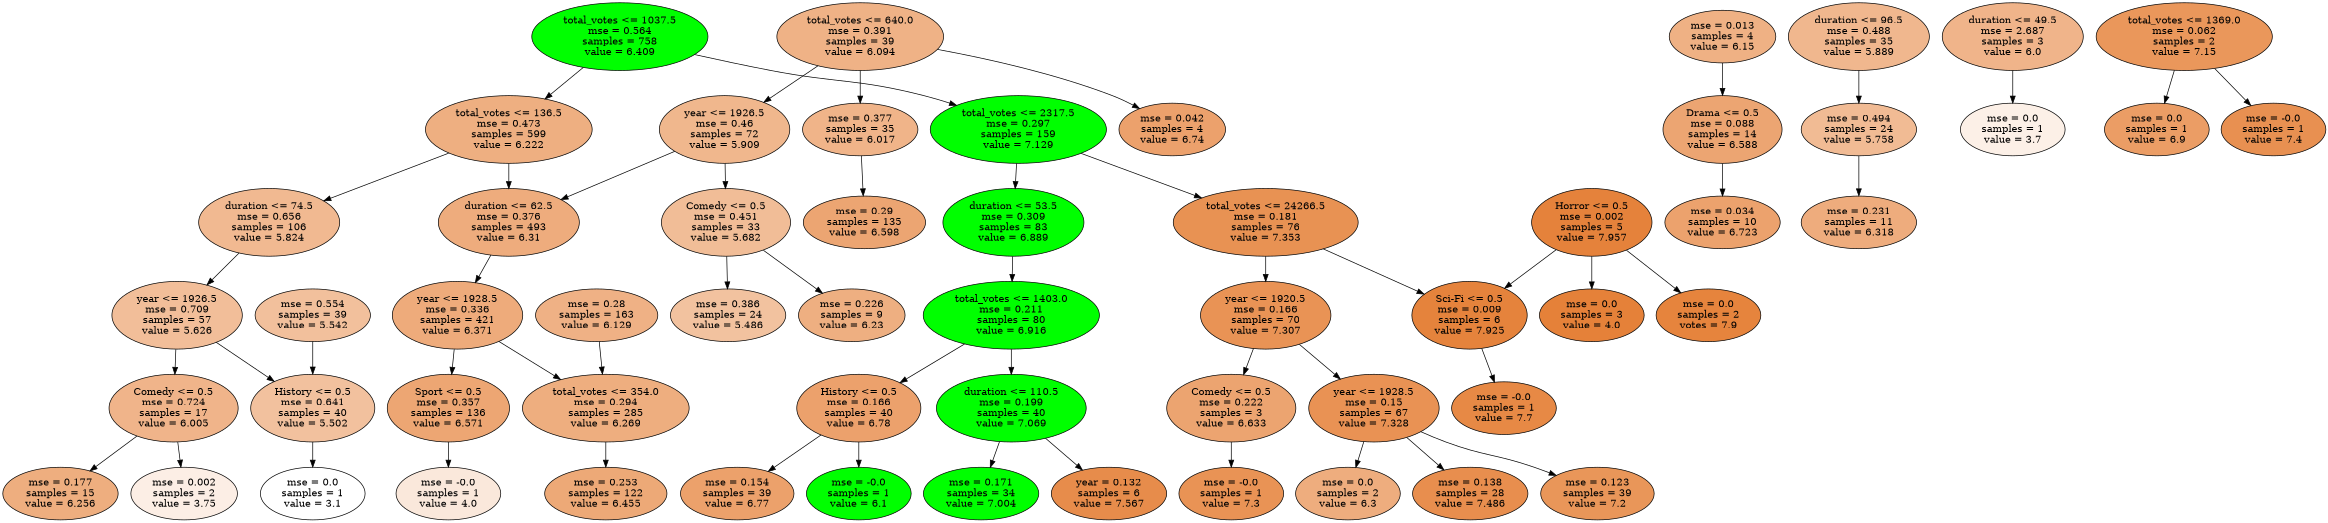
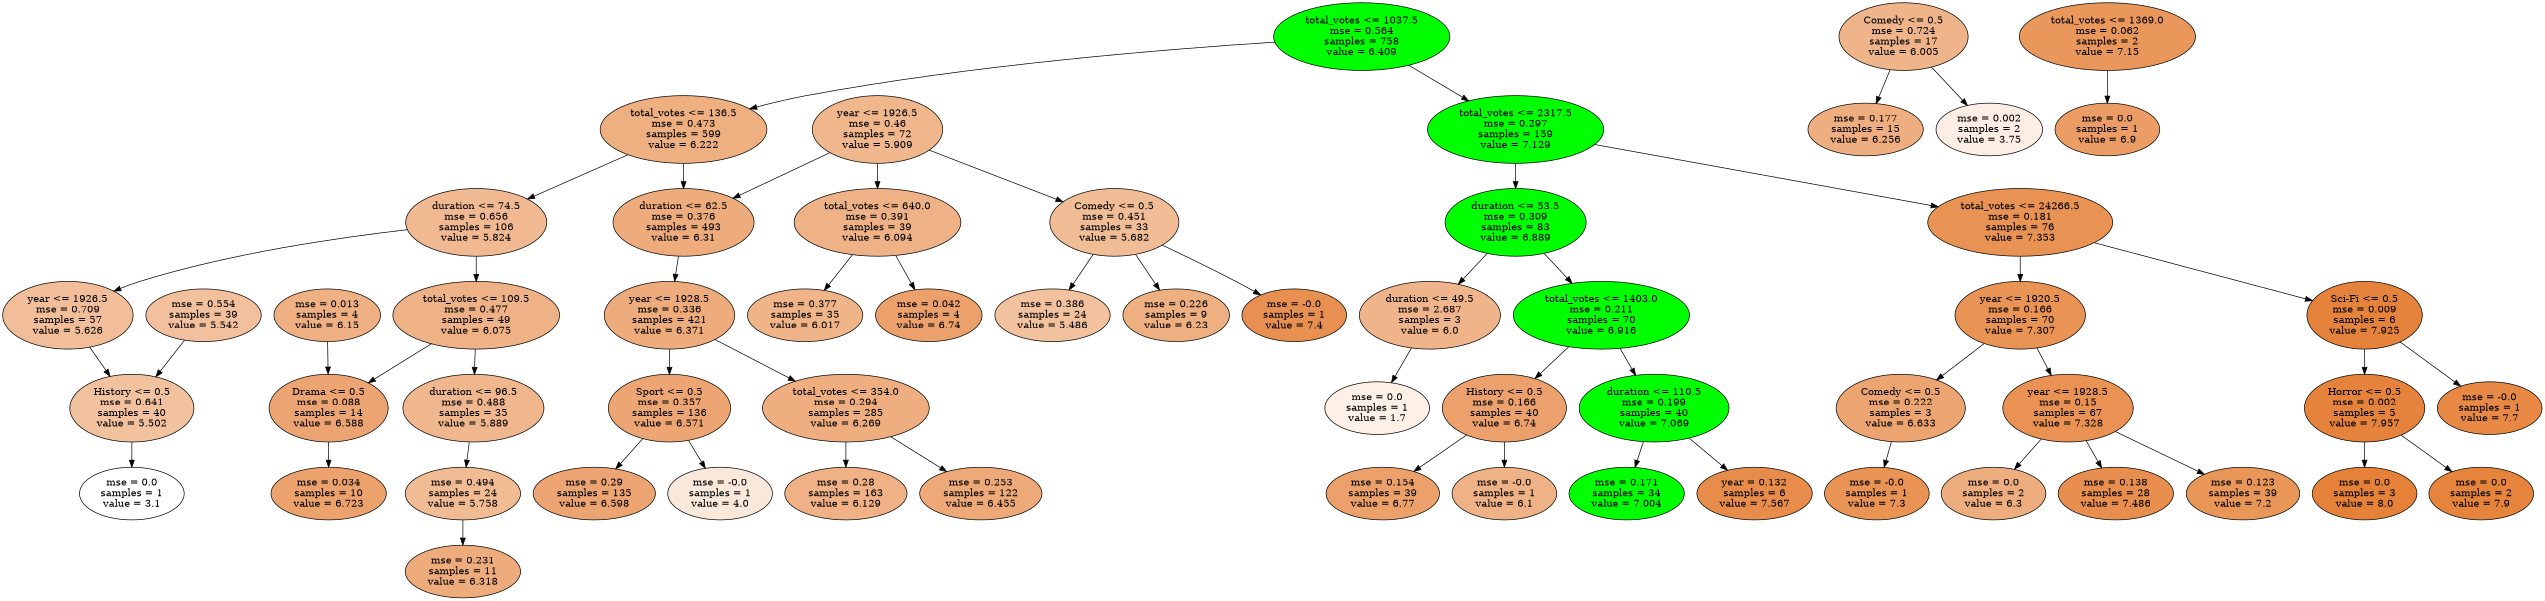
(794, 82) -> (877, 172)
(2230, 84) -> (1209, 268)
(2013, 129) -> (1377, 408)
(862, 172) -> (632, 451)
none -> (1475, 266)
(1533, 267) -> (2365, 358)
none -> (476, 315)
(1011, 315) -> (1601, 315)
(1592, 315) -> (2365, 494)
(1708, 315) -> (2481, 494)
(601, 354) -> (846, 451)
(175, 358) -> none
(859, 408) -> (1504, 408)
(859, 494) -> (1504, 494)
